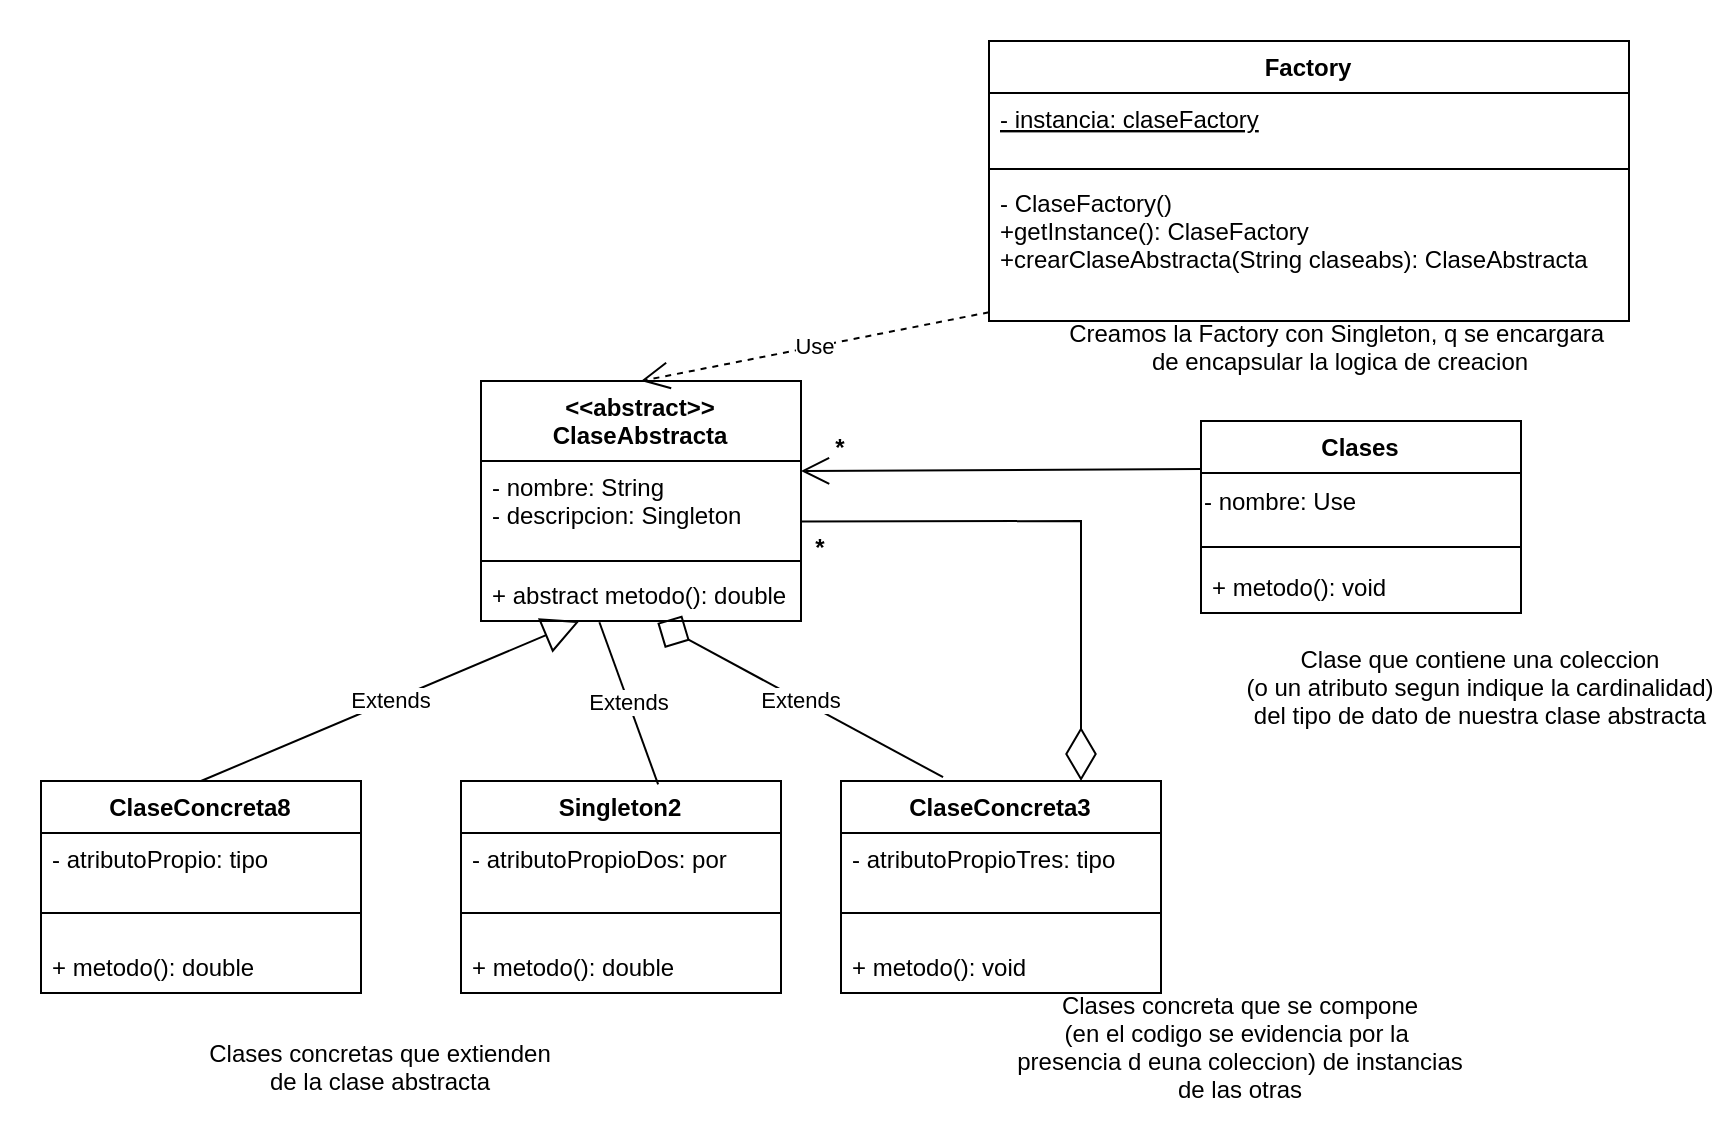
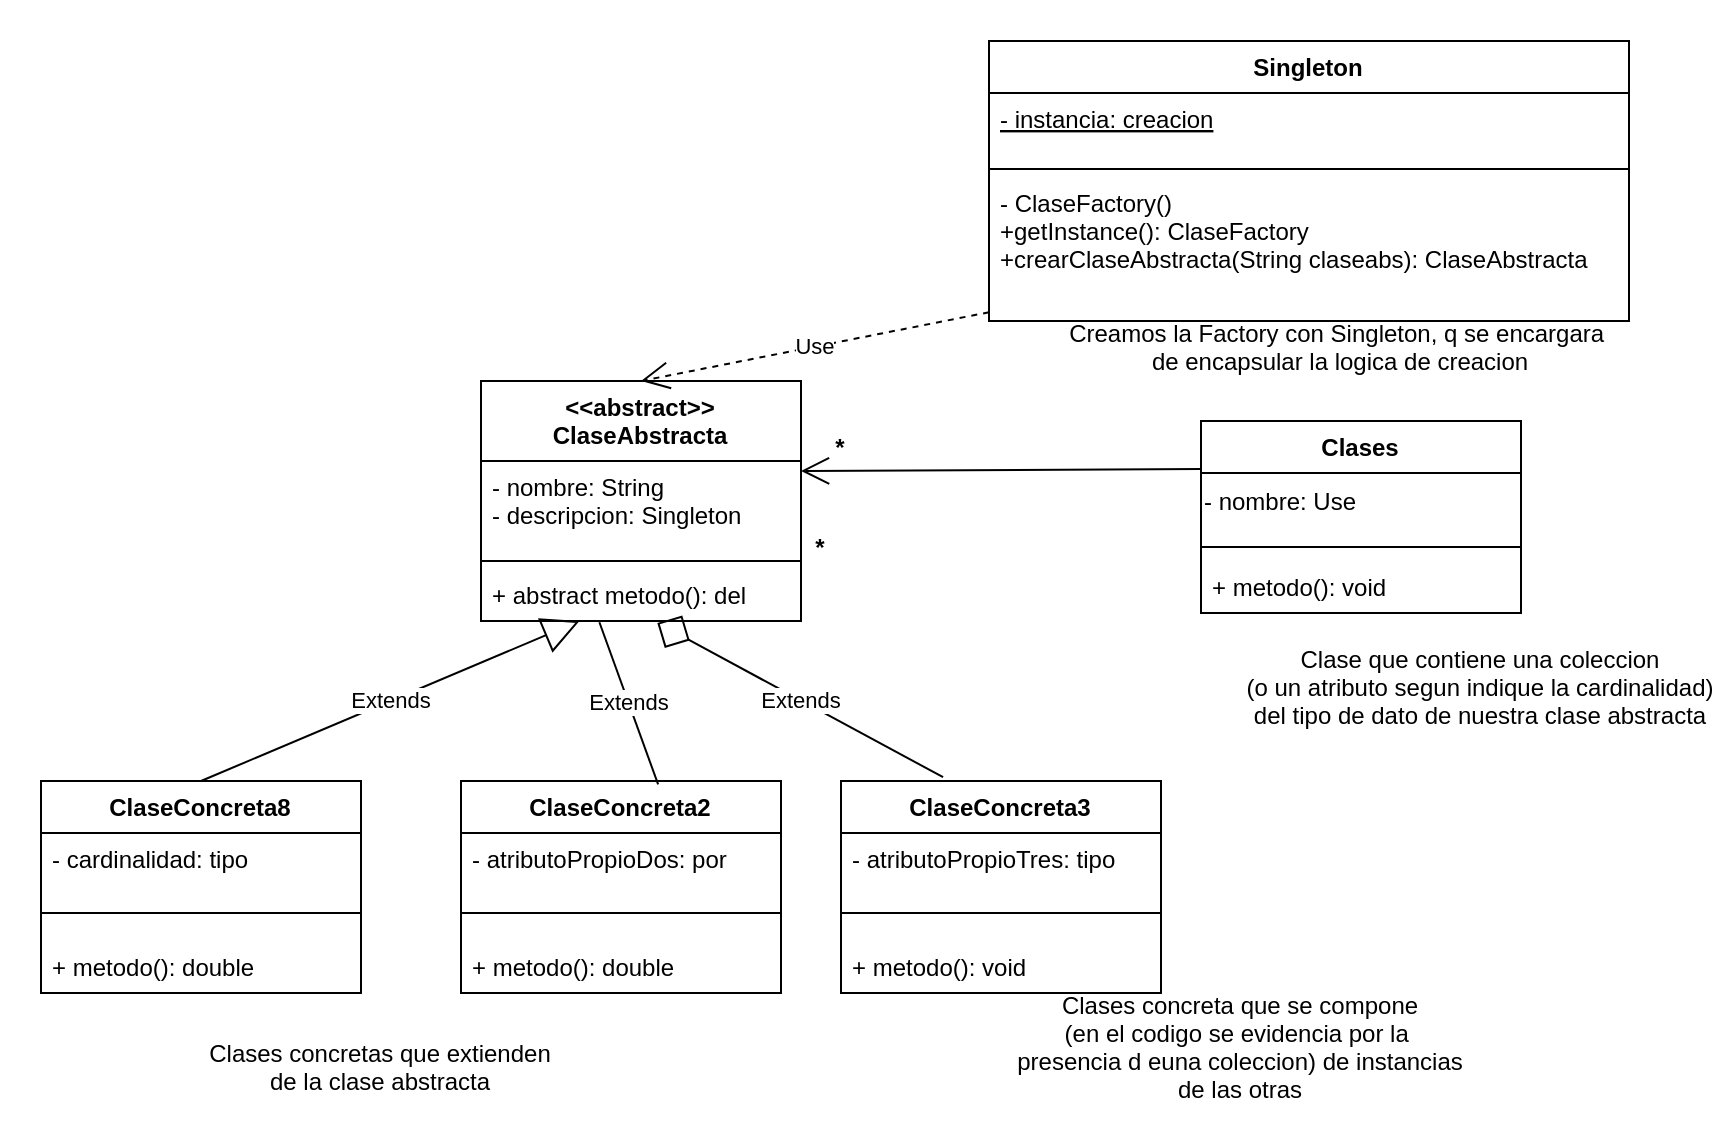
(1308, 68) -> (1308, 68)
(1149, 120) -> (1122, 120)
(1046, 521) -> none
(658, 596) -> (638, 596)
(620, 808) -> (620, 808)
(181, 860) -> (165, 860)
